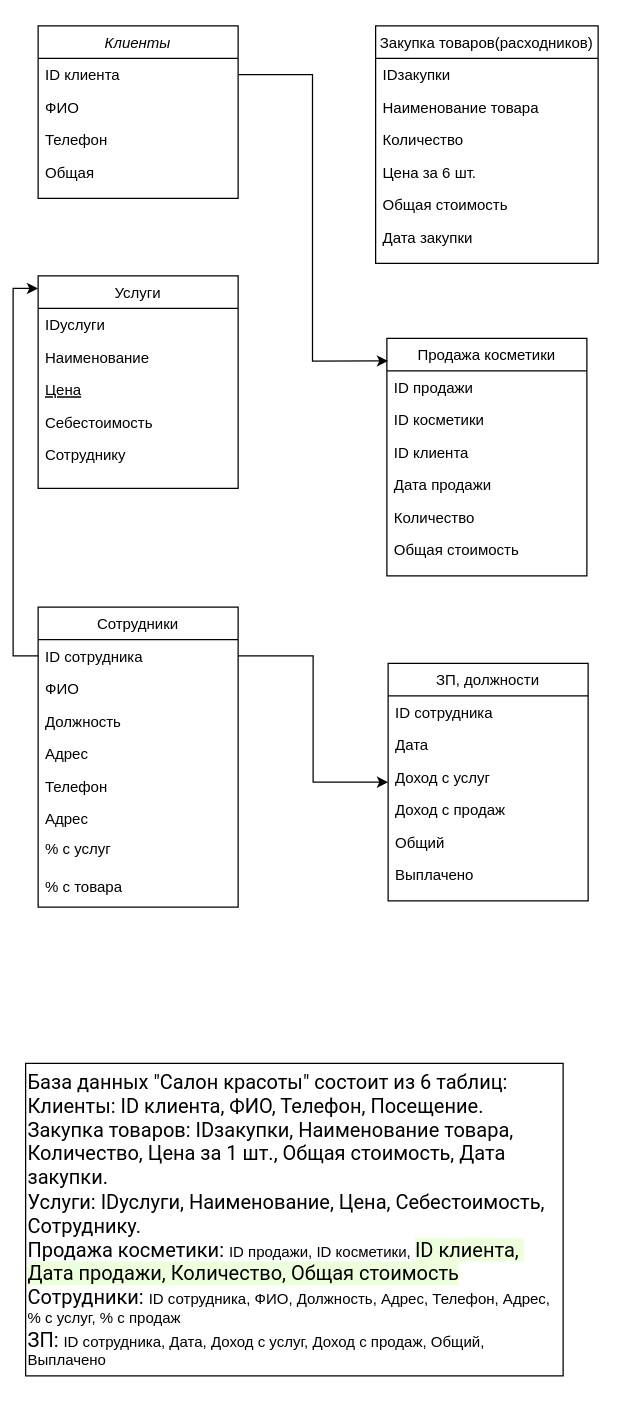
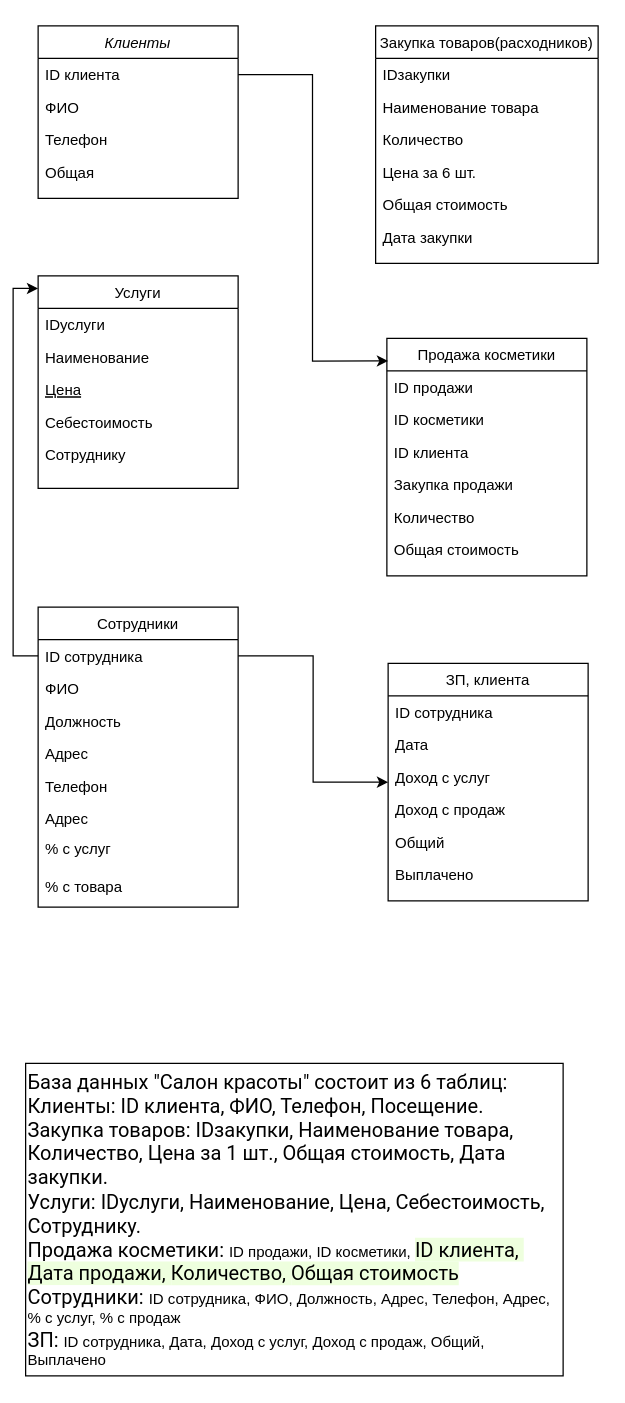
(442, 485) -> (455, 485)
(488, 680) -> (488, 680)
